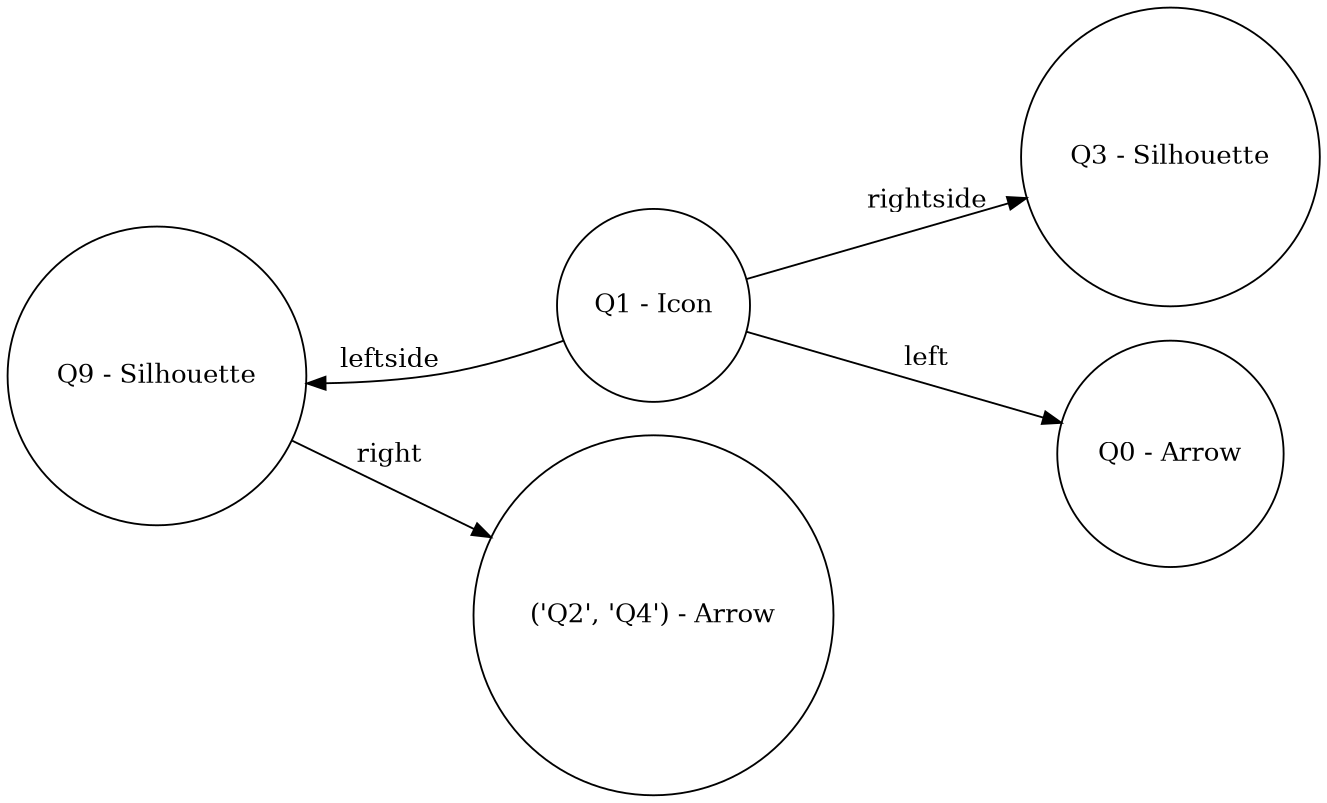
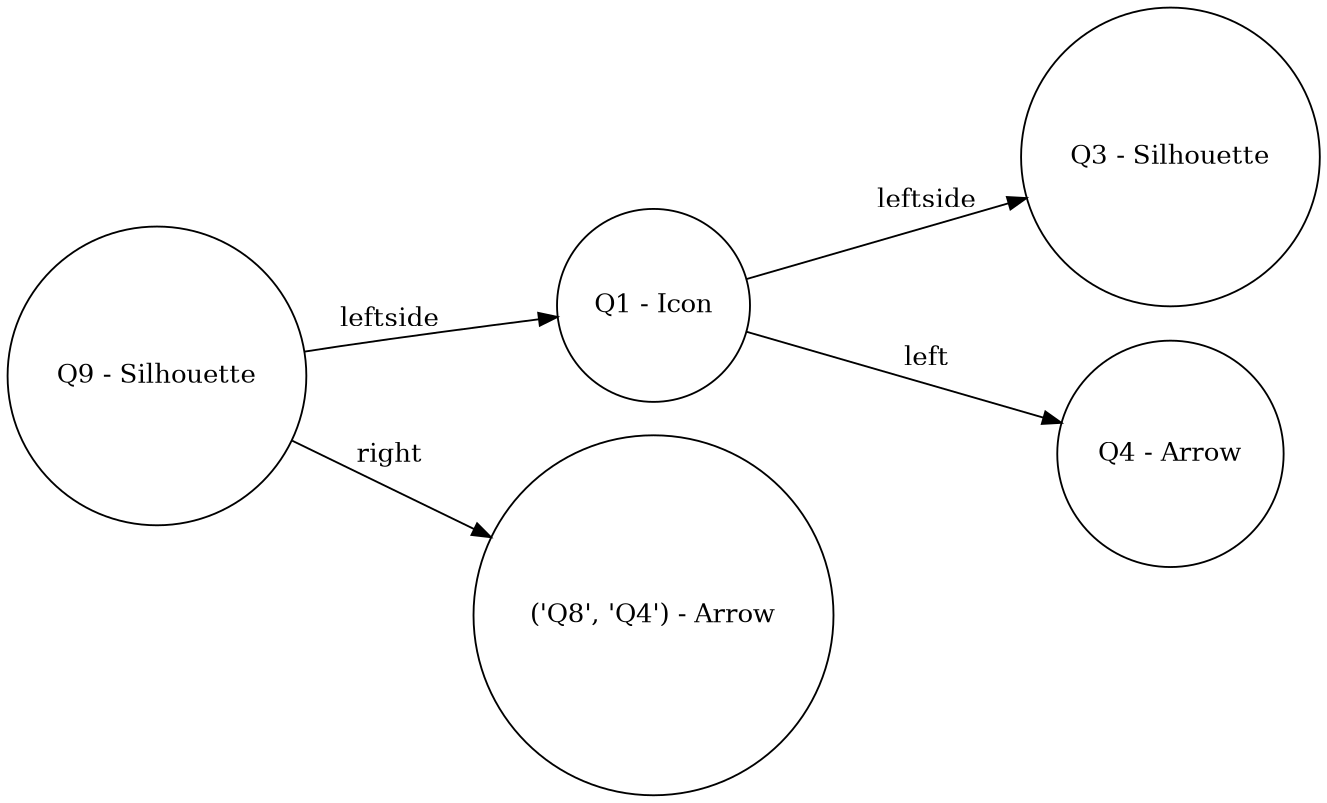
(927, 201) -> (927, 201)
(447, 373) -> (422, 335)
(1170, 454) -> (1170, 454)
(654, 615) -> (654, 615)
